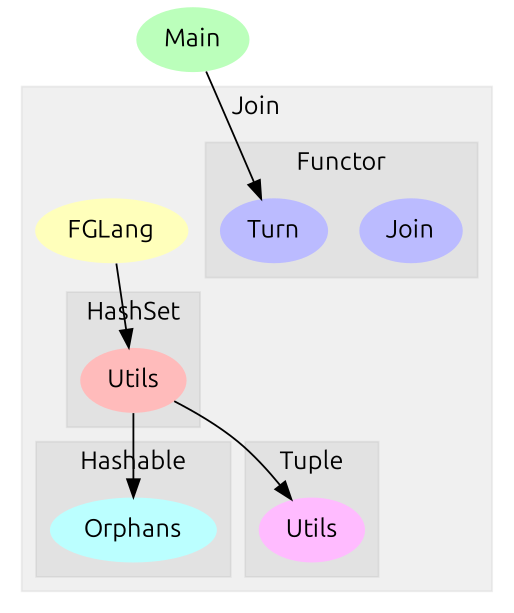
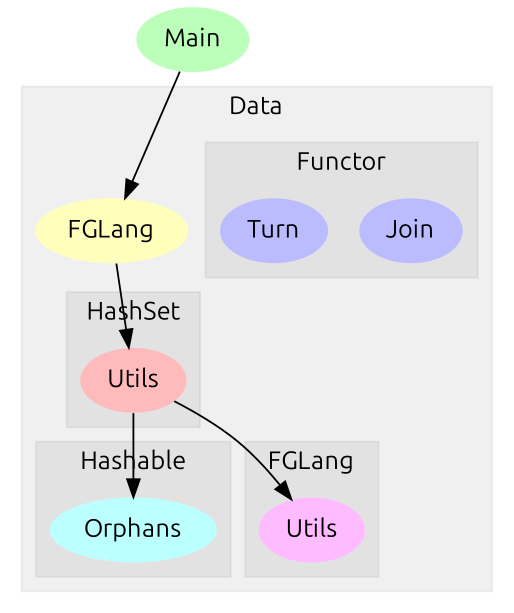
(257, 107) -> (257, 107)
(230, 127) -> (156, 126)
(312, 462) -> (312, 462)
